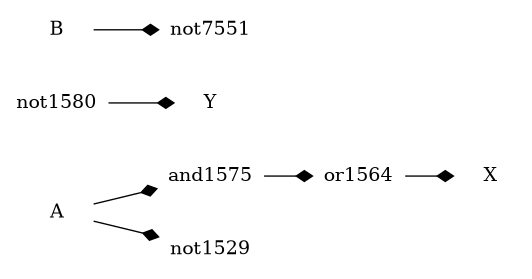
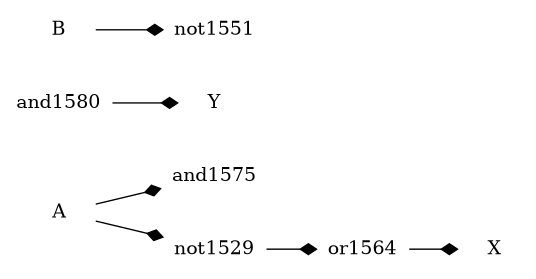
(211, 30) -> (215, 30)
(57, 103) -> (59, 103)
(280, 176) -> (283, 249)
